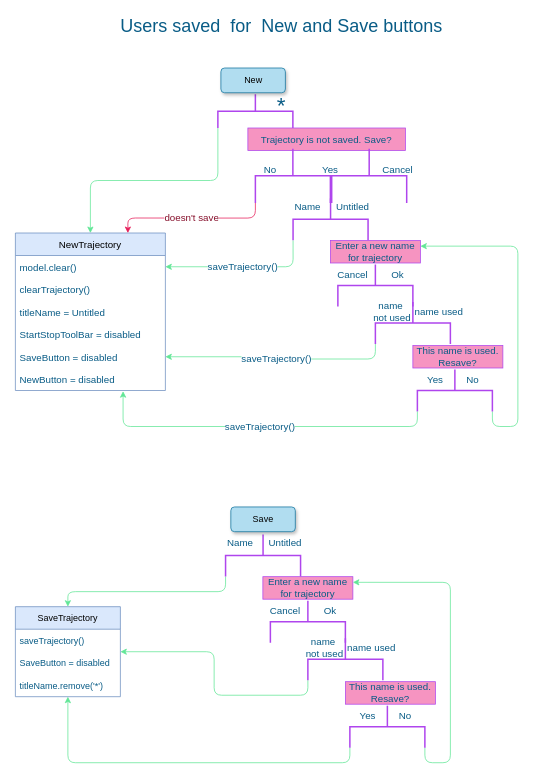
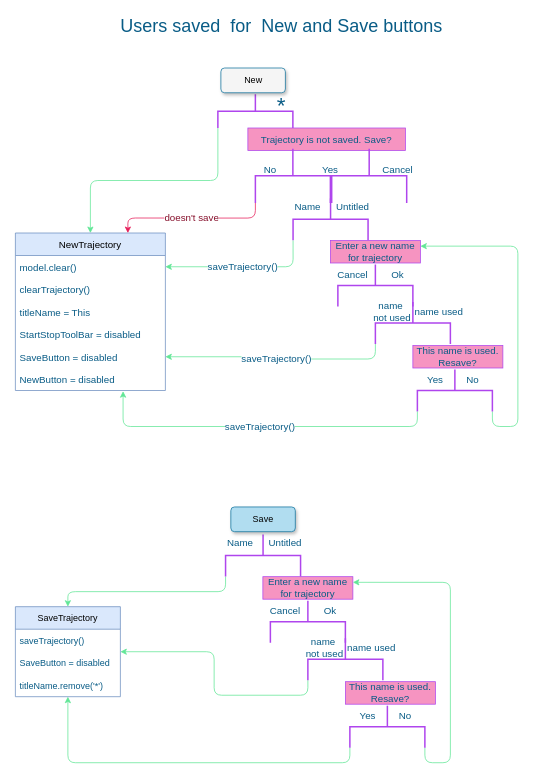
(253, 80) -> (253, 80)
(66, 312) -> (57, 312)
